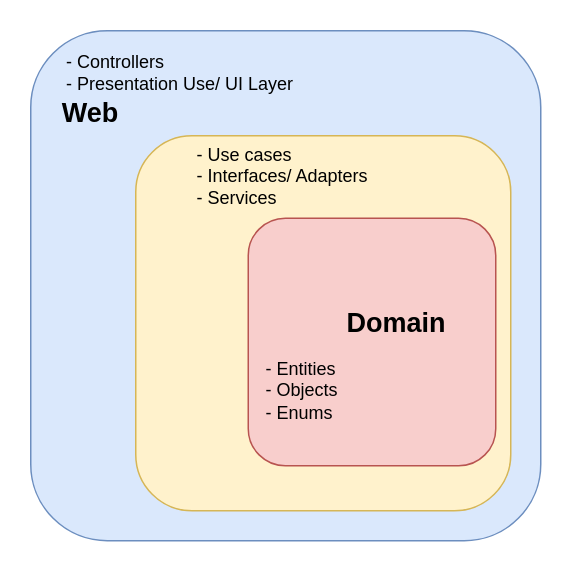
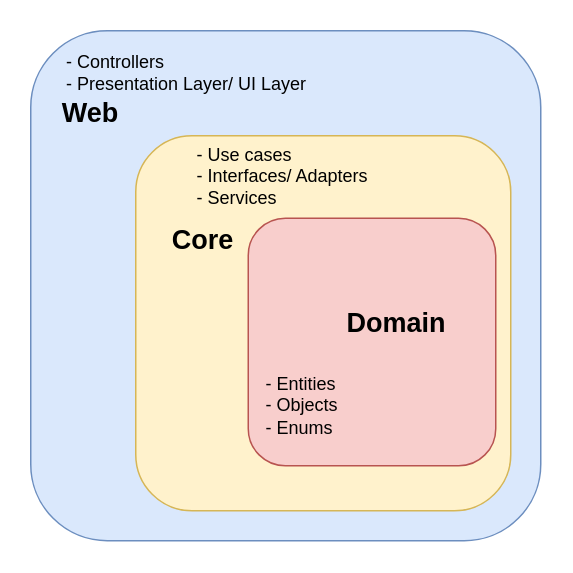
(196, 73) -> (204, 73)
none -> (203, 241)
(372, 391) -> (372, 406)
